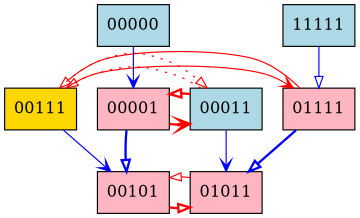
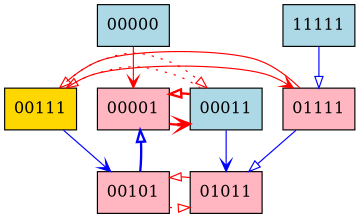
(133, 62) -> (133, 62)
(126, 145) -> (141, 157)
(277, 147) -> (277, 147)
(174, 208) -> (174, 208)
